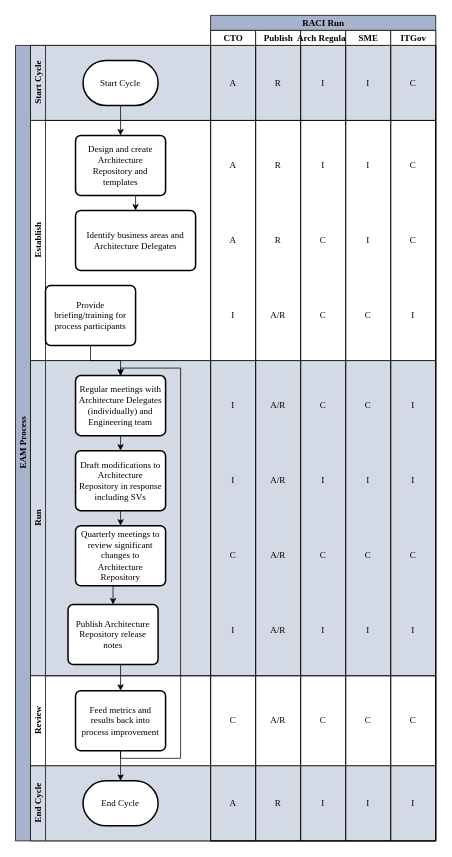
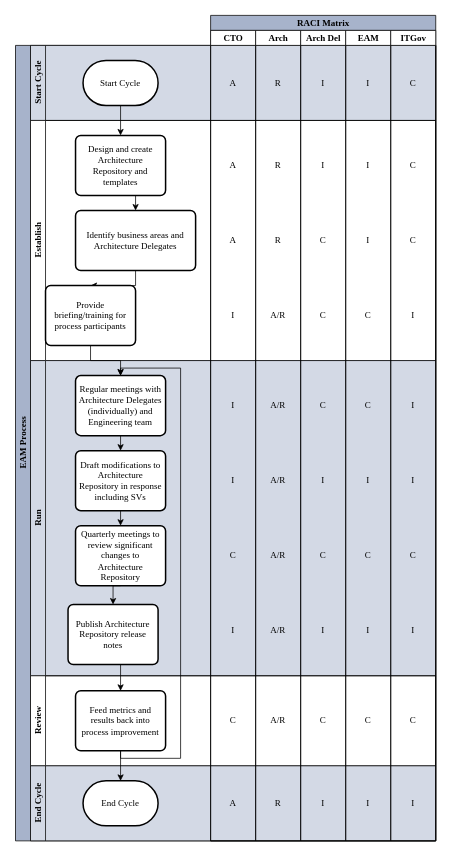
(323, 23) -> (323, 23)
(278, 38) -> (278, 38)
(323, 38) -> (323, 38)
(368, 38) -> (368, 38)
none -> (135, 279)
